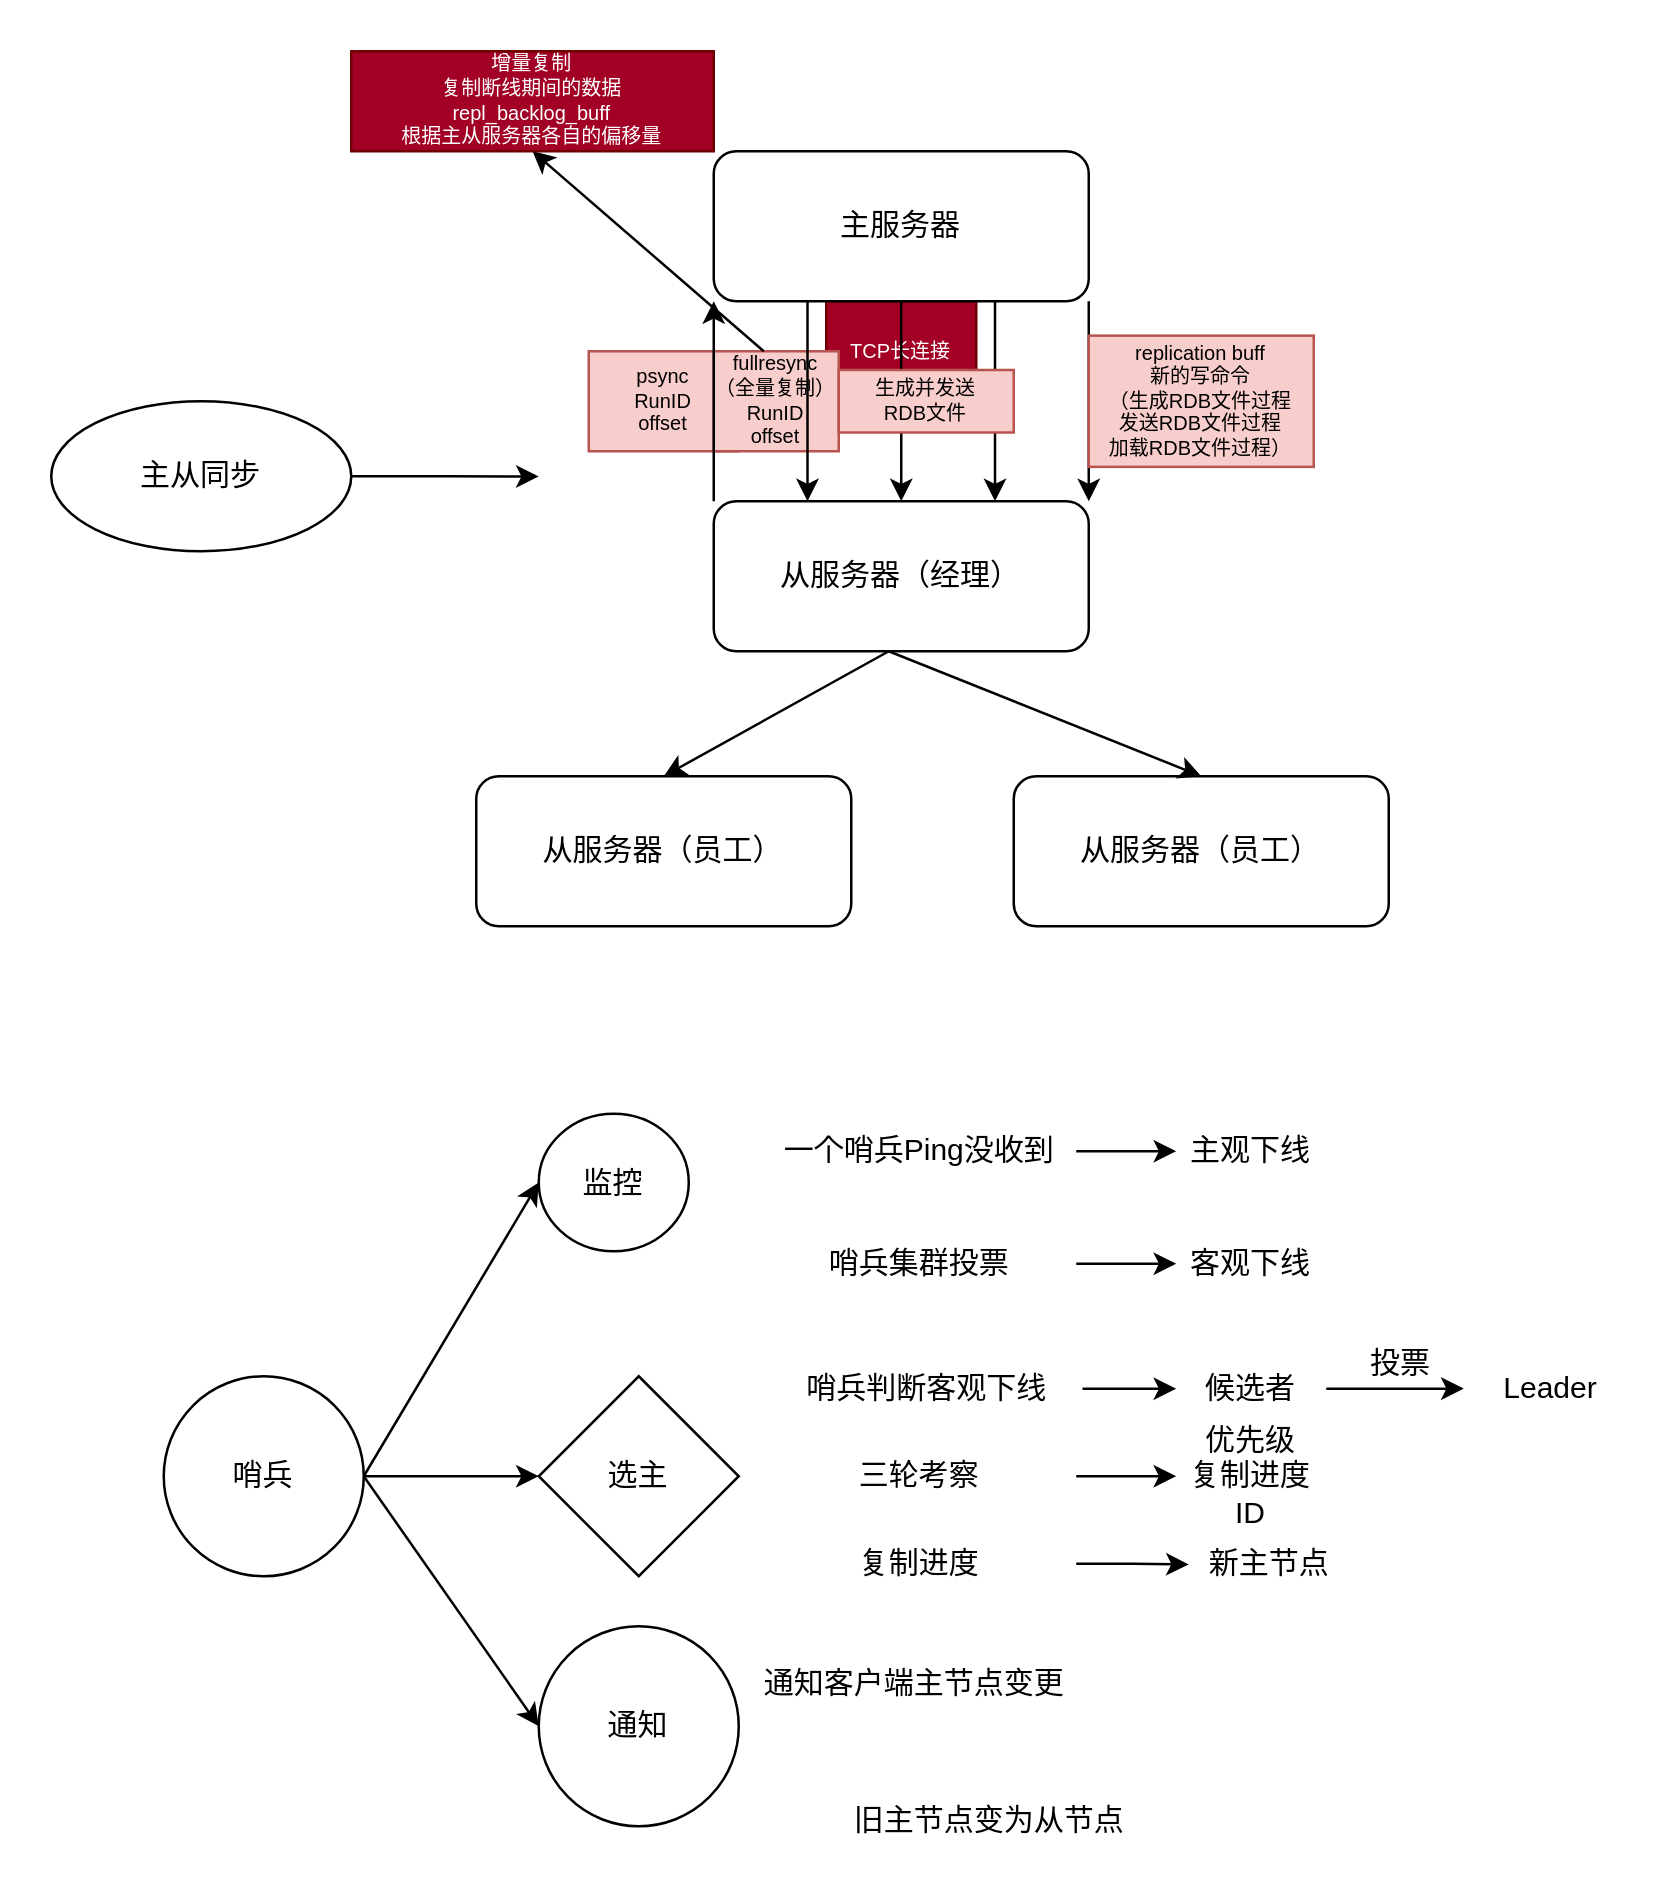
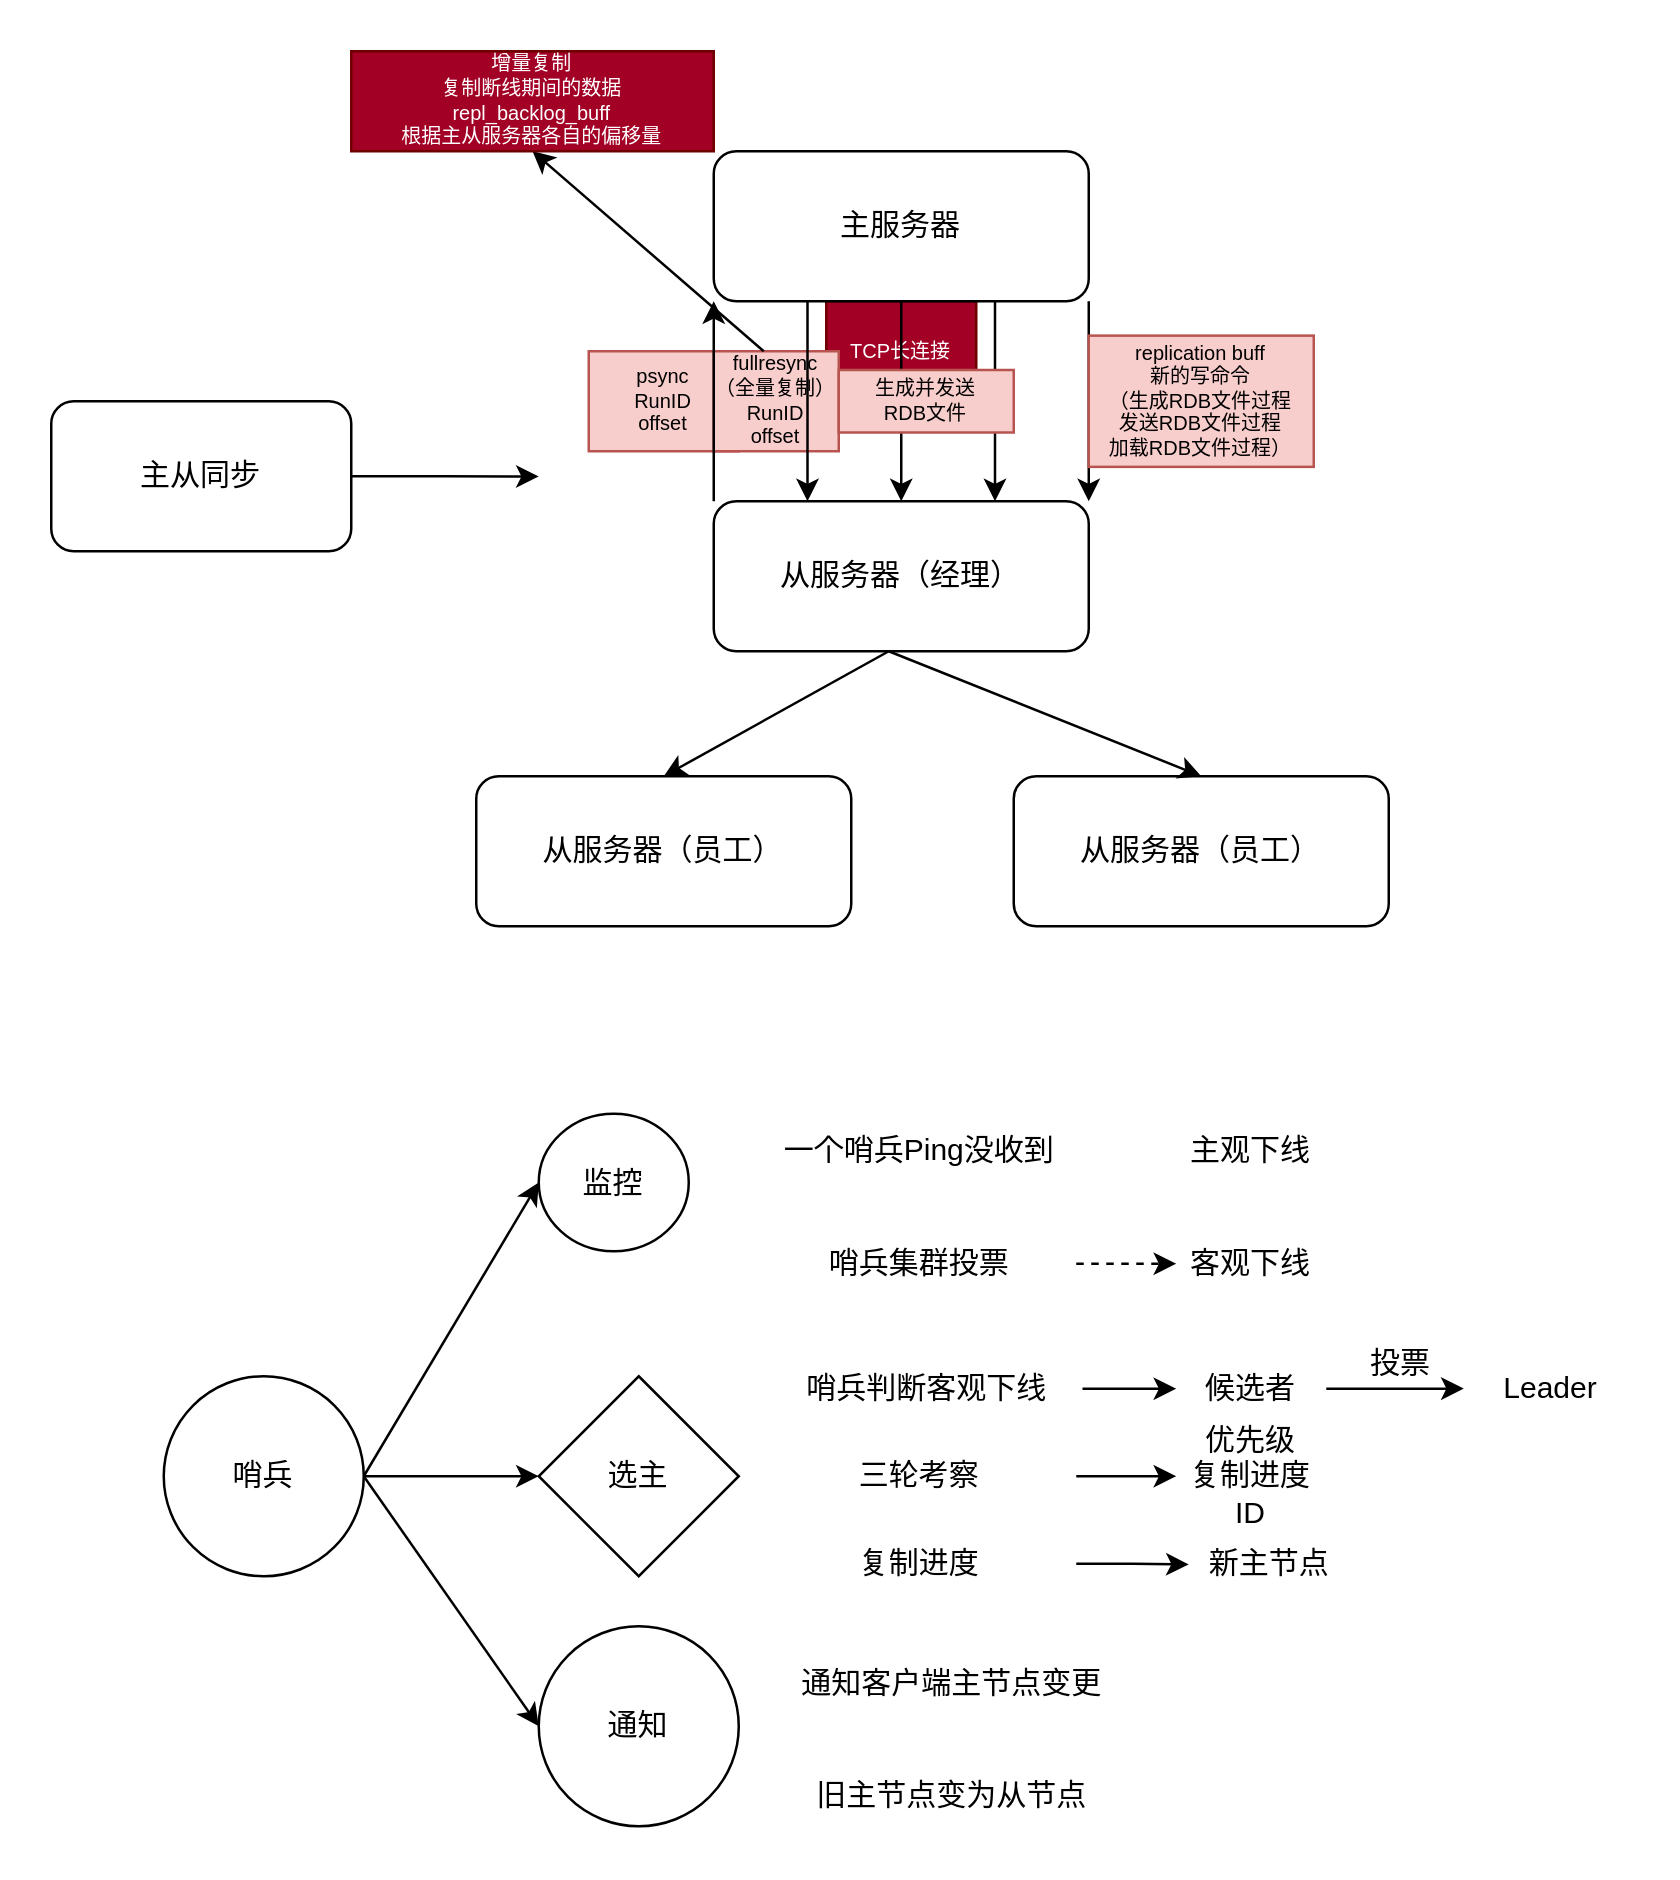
(201, 476) -> (201, 476)
(1118, 1151) -> none
(1117, 1264) -> (1117, 1264)
(915, 1683) -> (953, 1683)
(990, 1820) -> (953, 1795)
